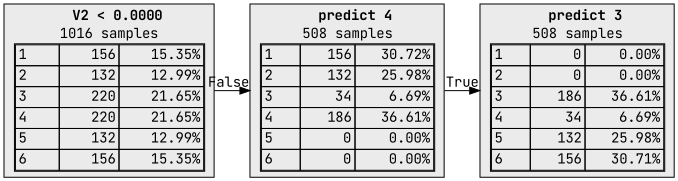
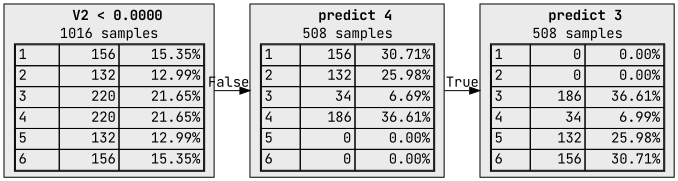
(406, 55) -> (406, 55)
(640, 118) -> (640, 118)
